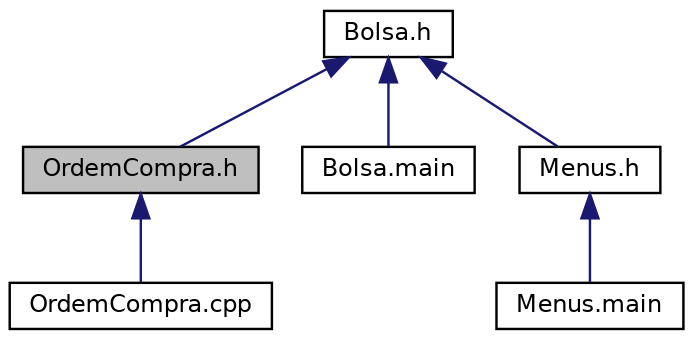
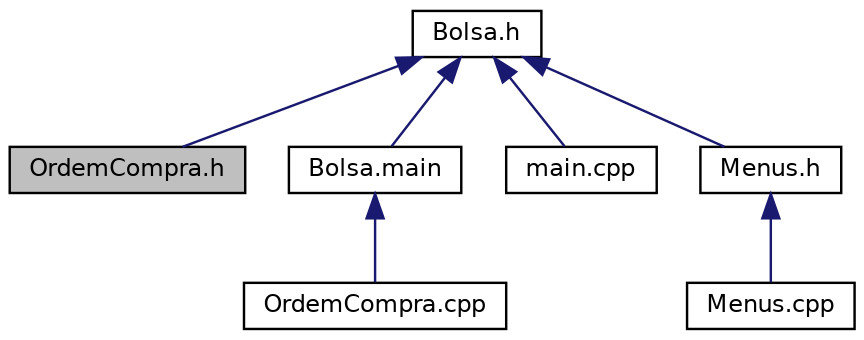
none -> (581, 170)
(141, 251) -> (375, 251)
(590, 306) -> (771, 306)
